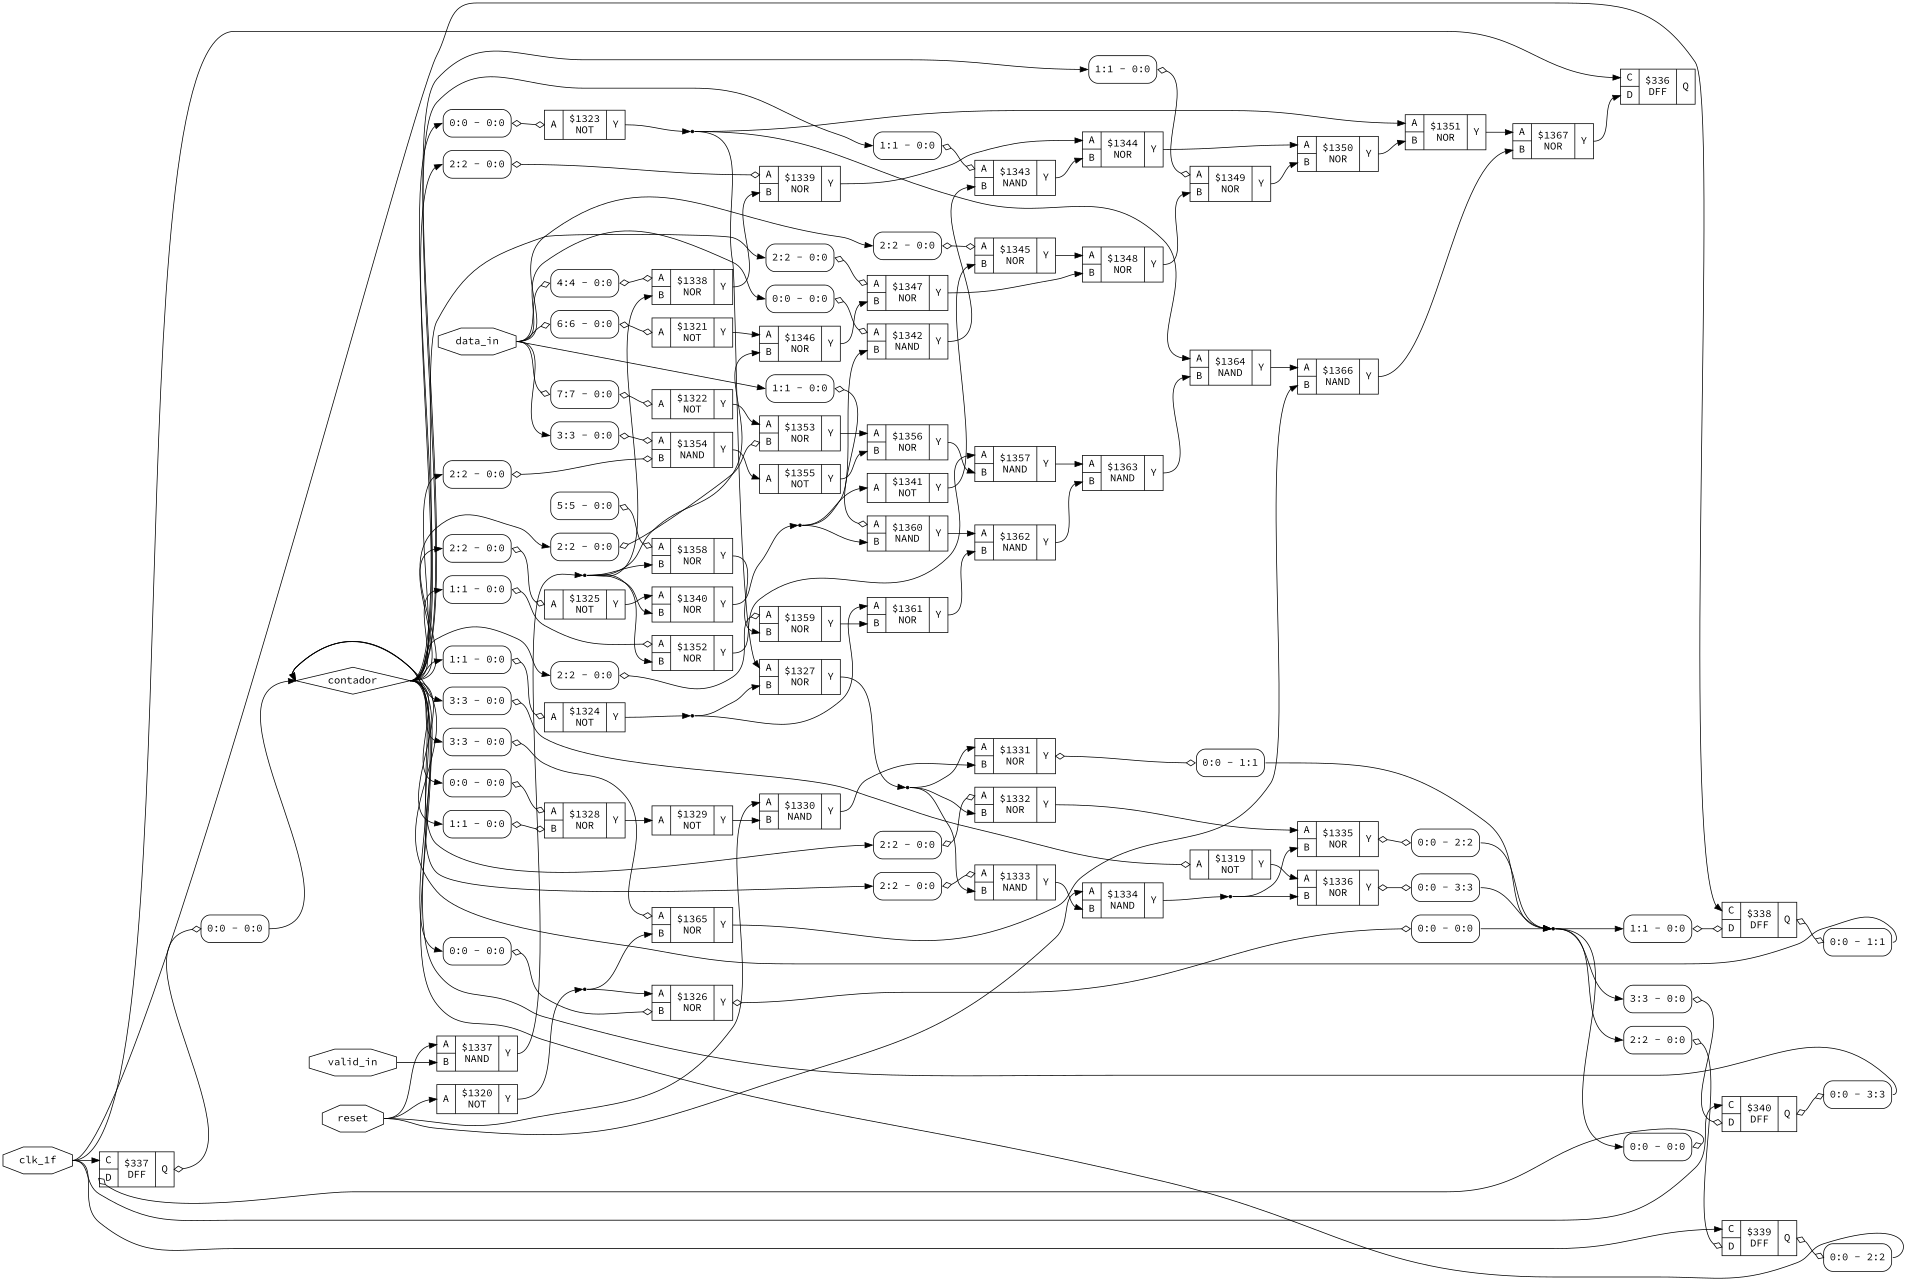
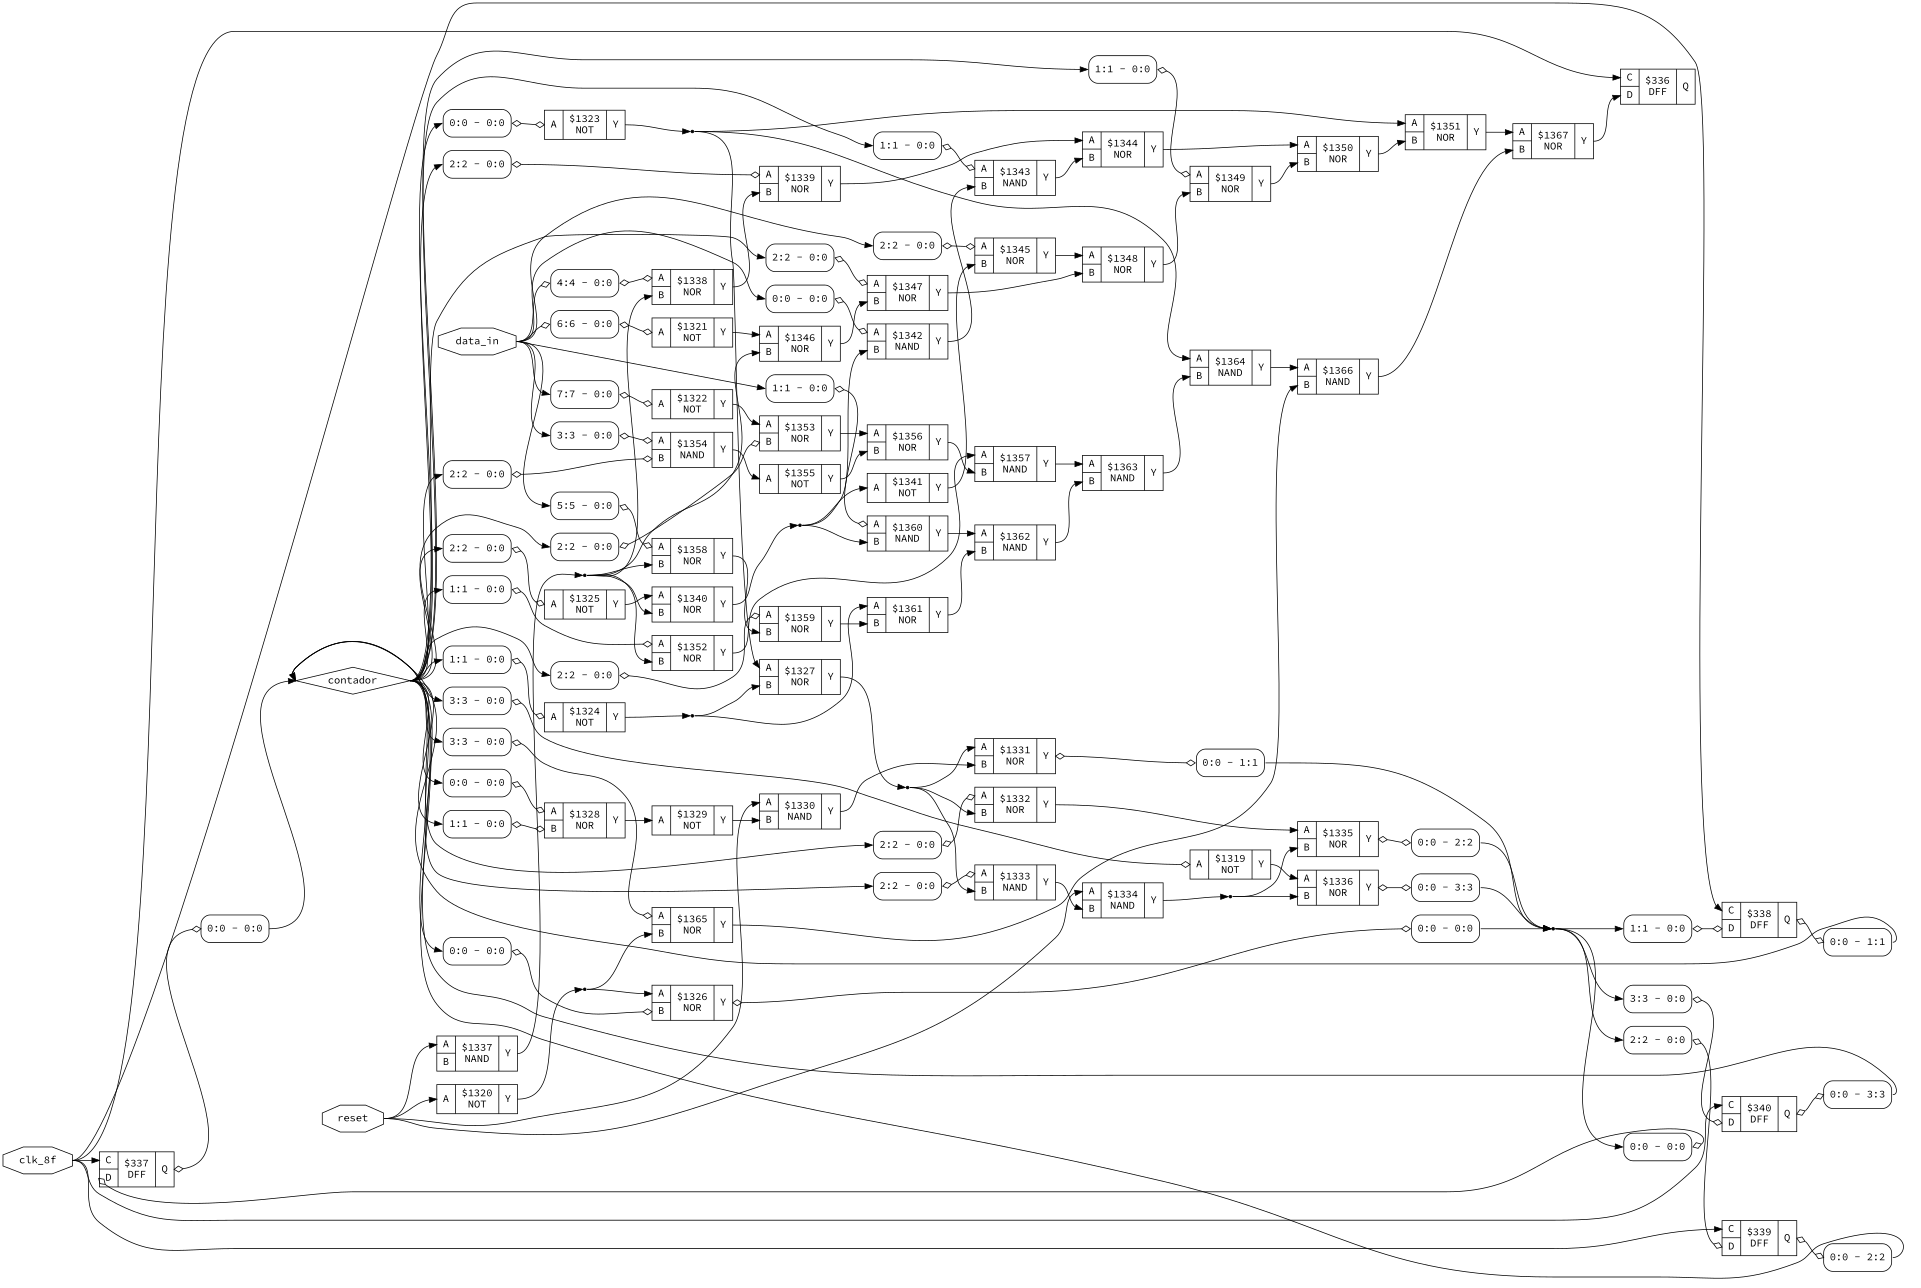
(533, 364) -> (533, 364)
none -> (536, 411)
(353, 1062) -> none
(38, 1160) -> (38, 1160)
